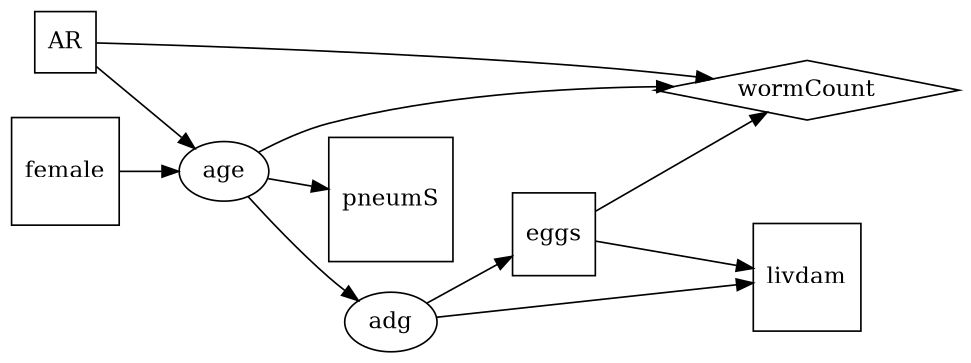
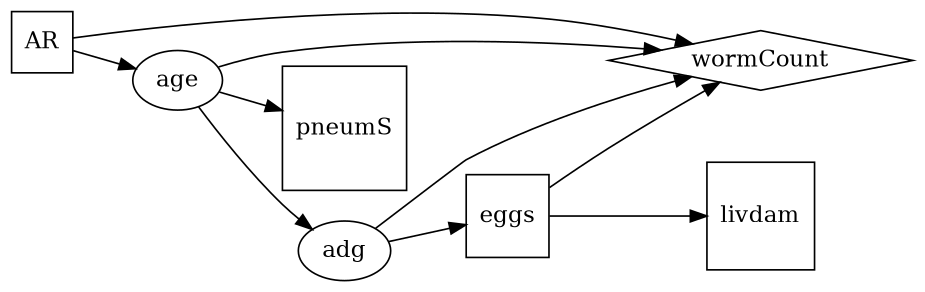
(65, 171) -> none
(587, 301) -> (516, 136)
